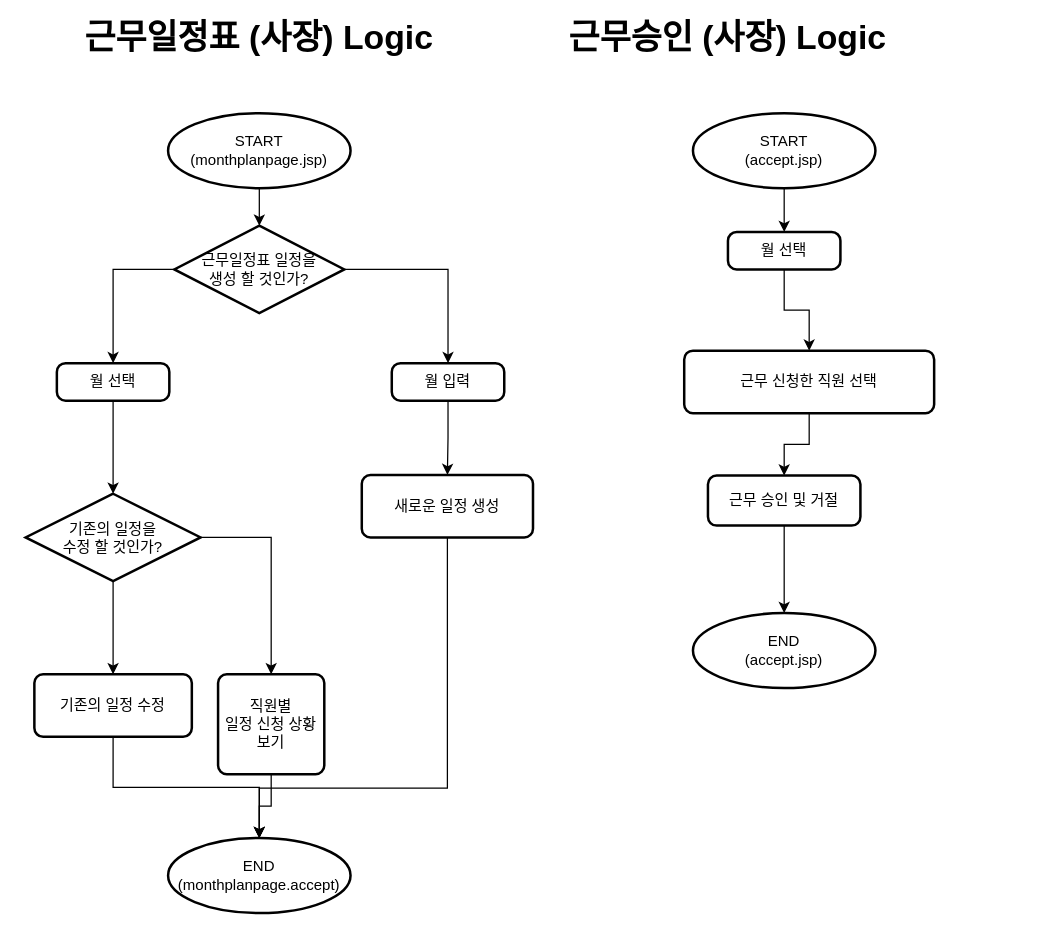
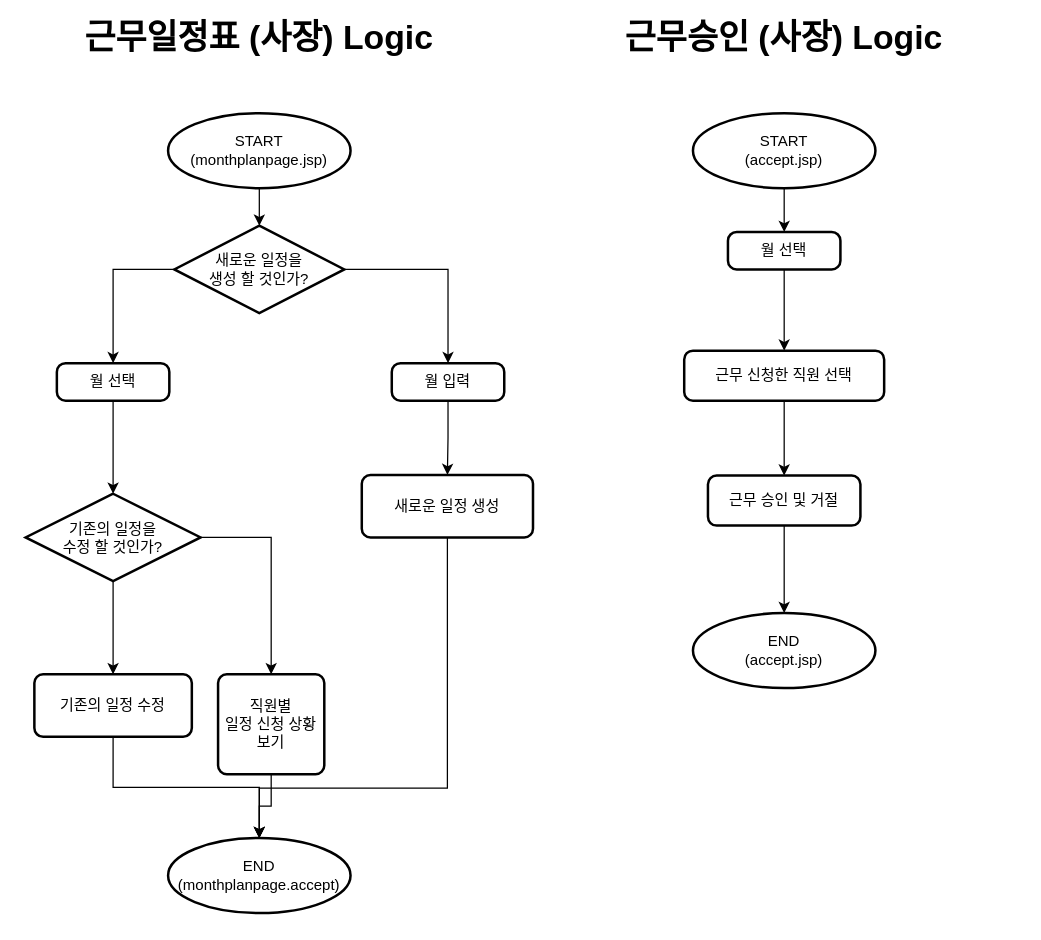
(728, 38) -> (784, 38)
(259, 269) -> (259, 269)
(809, 382) -> (784, 376)
